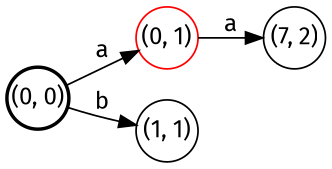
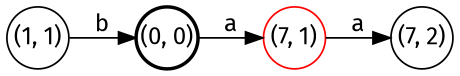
(167, 38) -> (294, 38)
(93, 115) -> (94, 38)
